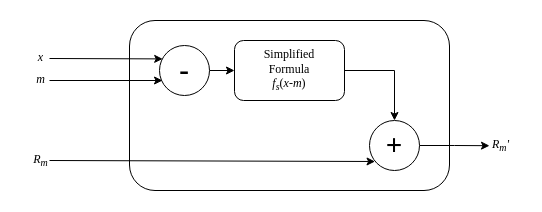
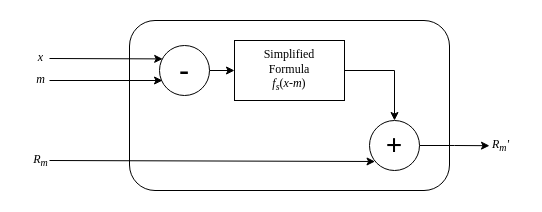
(290, 71) -> (290, 71)
